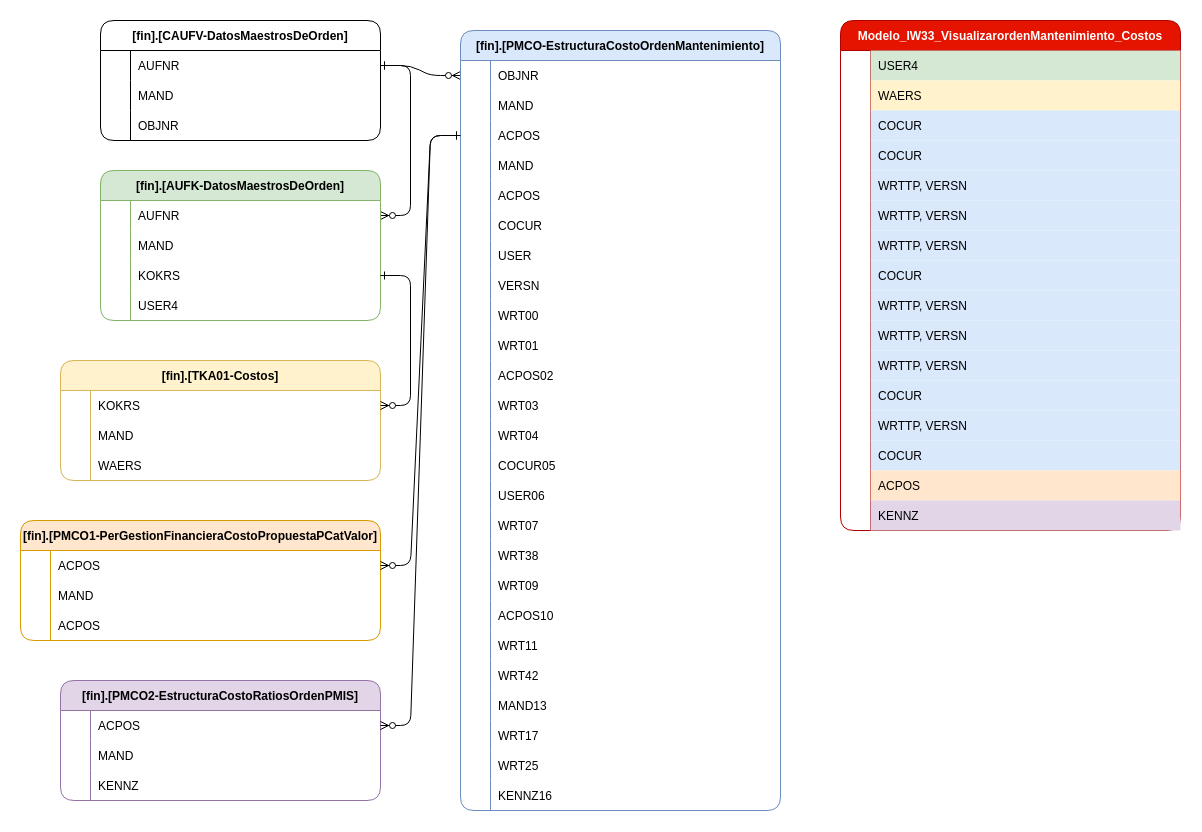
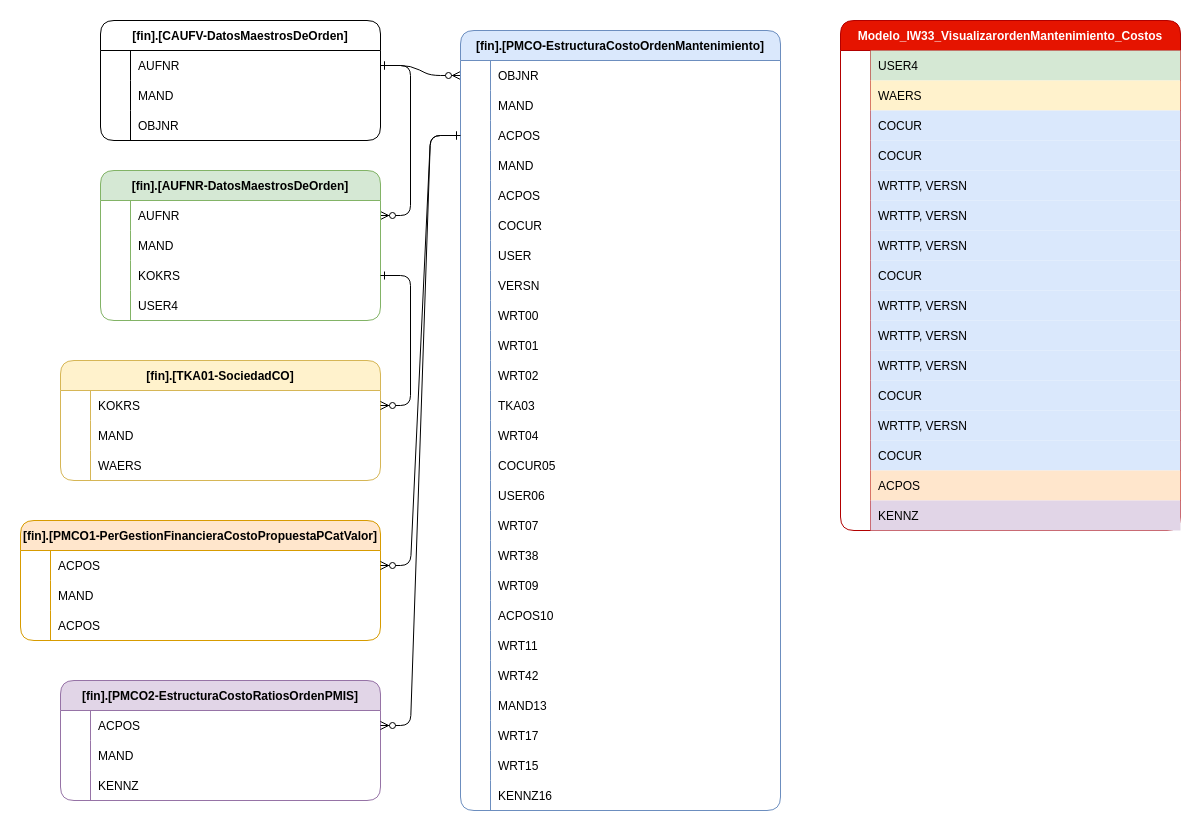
(240, 186) -> (240, 186)
(220, 376) -> (220, 376)
(522, 376) -> (515, 376)
(515, 406) -> (515, 406)
(515, 766) -> (515, 766)
